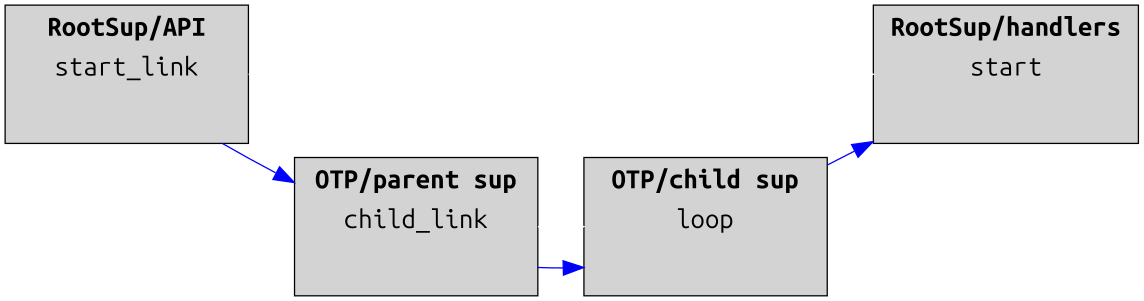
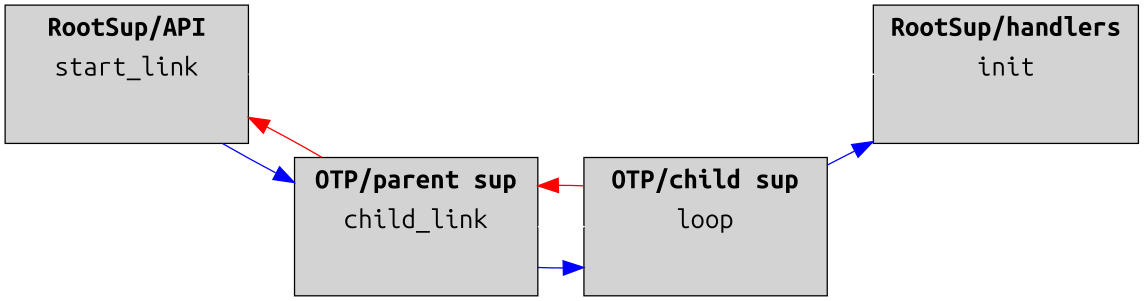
(1007, 68) -> (1007, 68)
none -> (295, 142)
none -> (571, 185)
